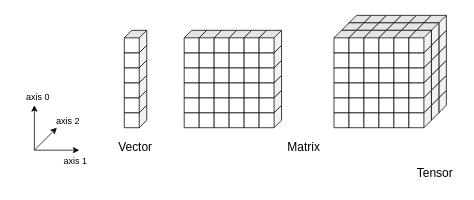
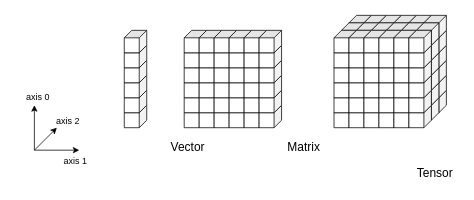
(135, 147) -> (188, 147)
